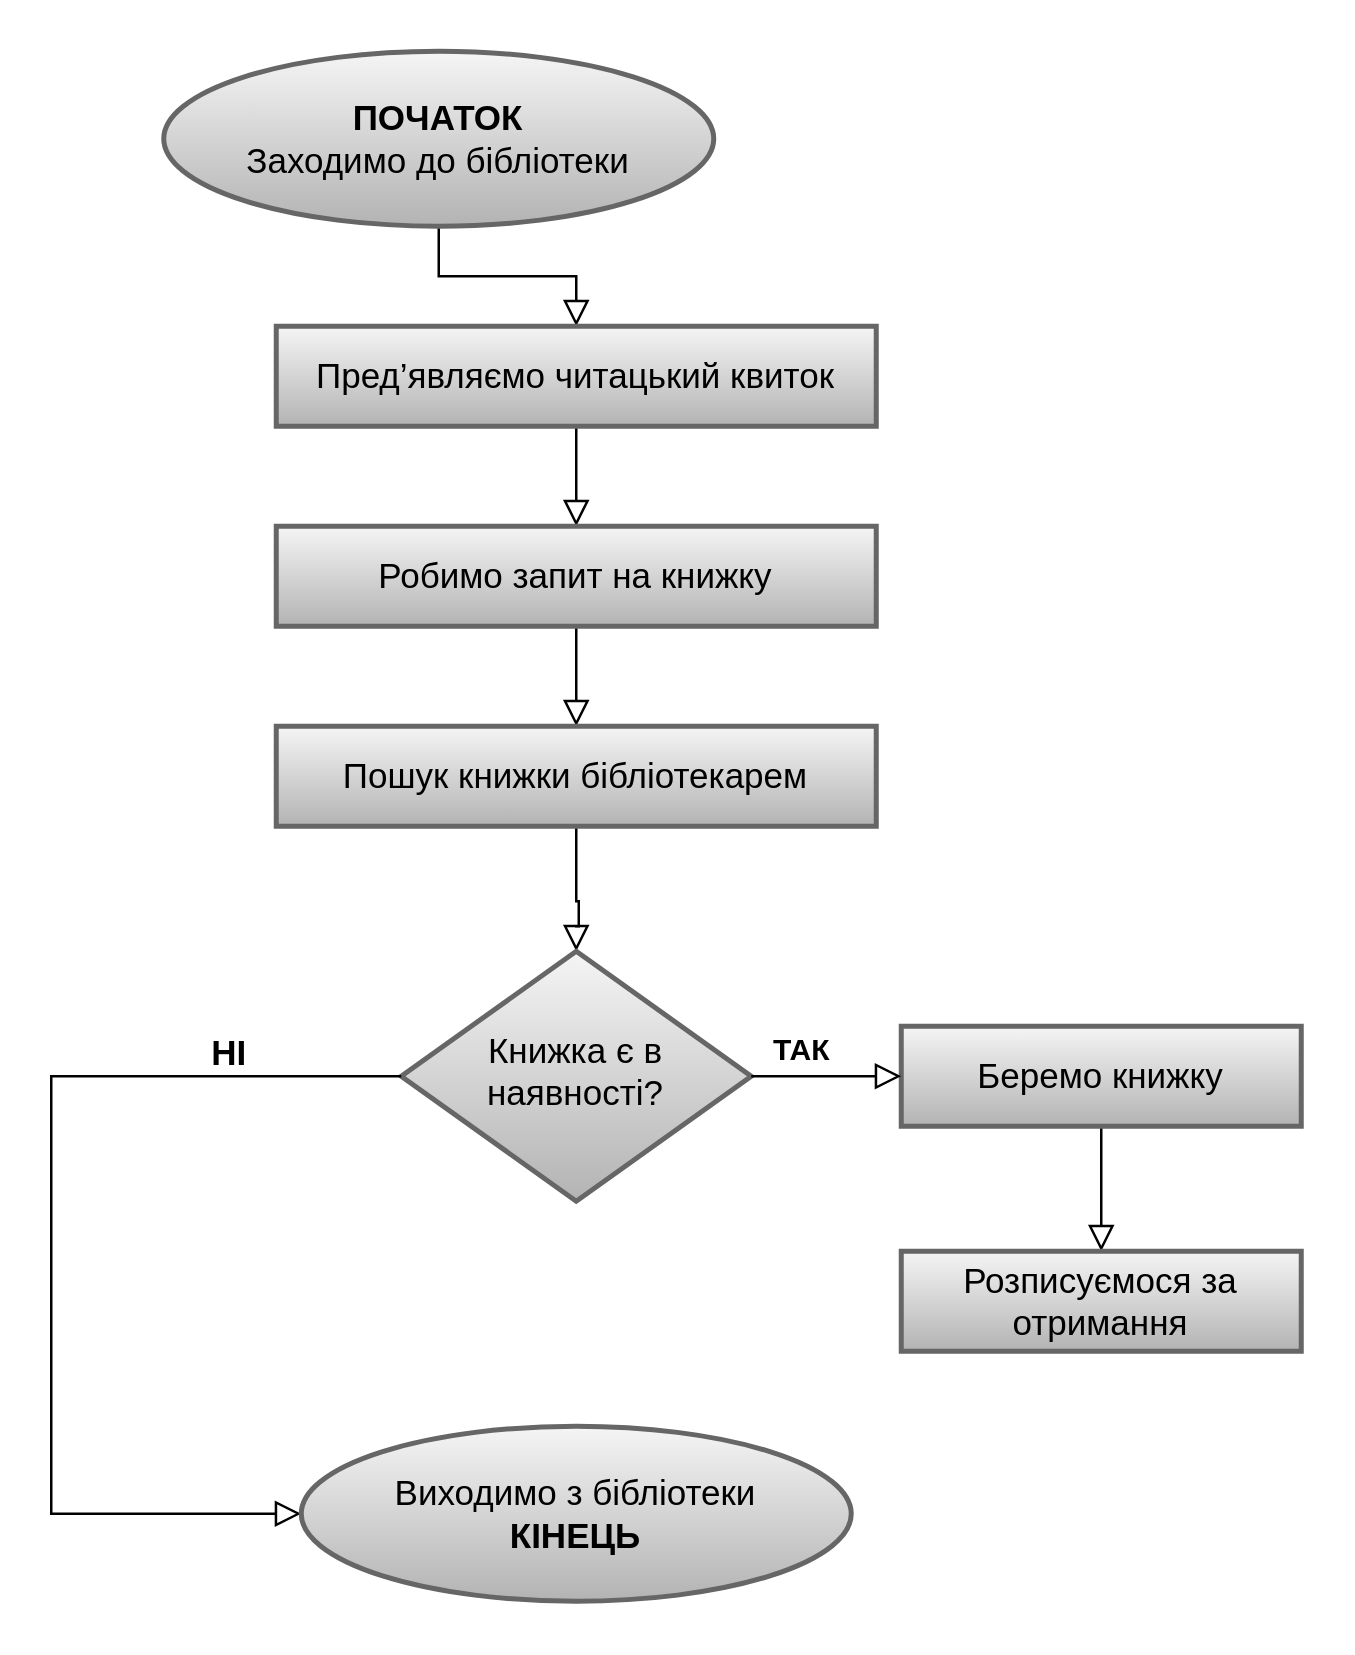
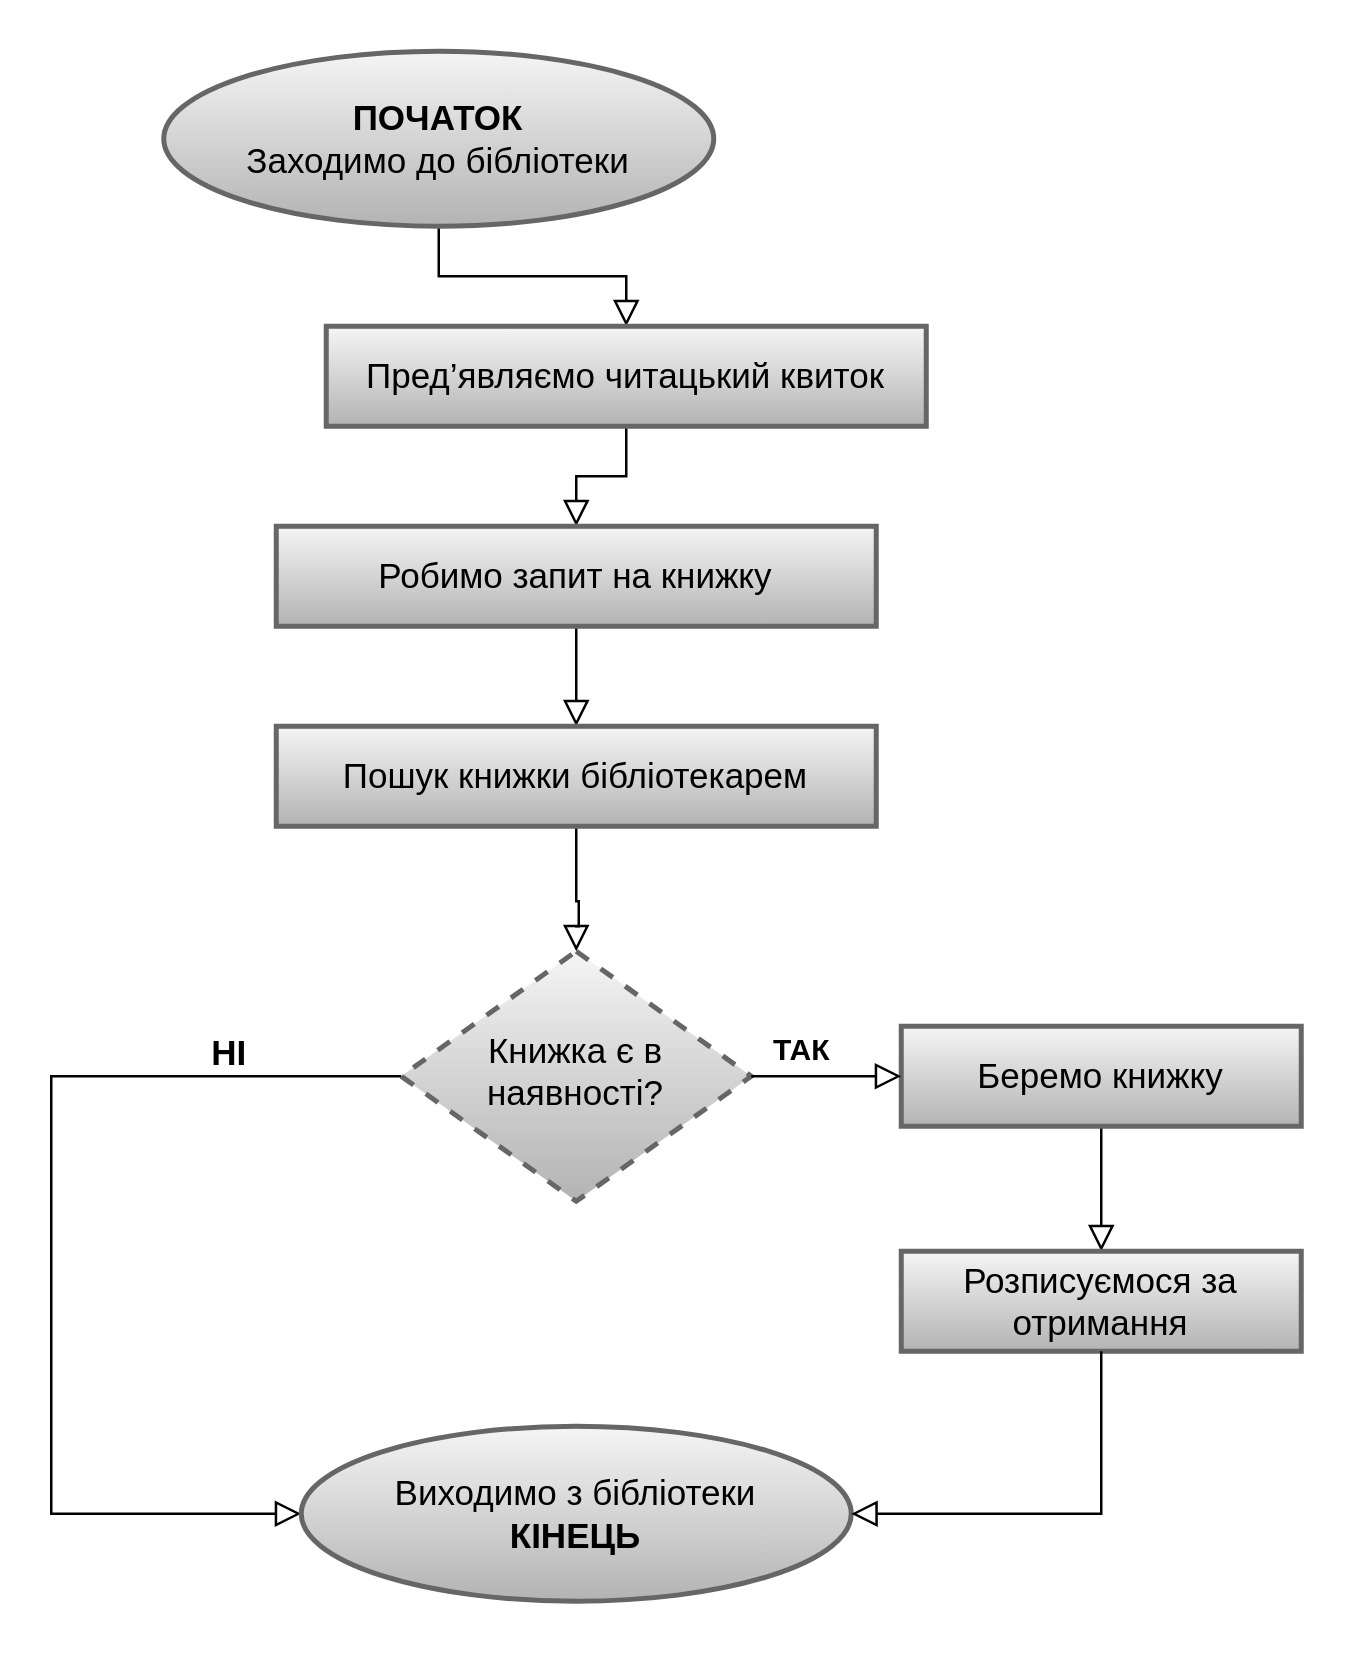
(576, 376) -> (626, 376)
(576, 1076) -> (576, 1076)
none -> (1070, 1514)
